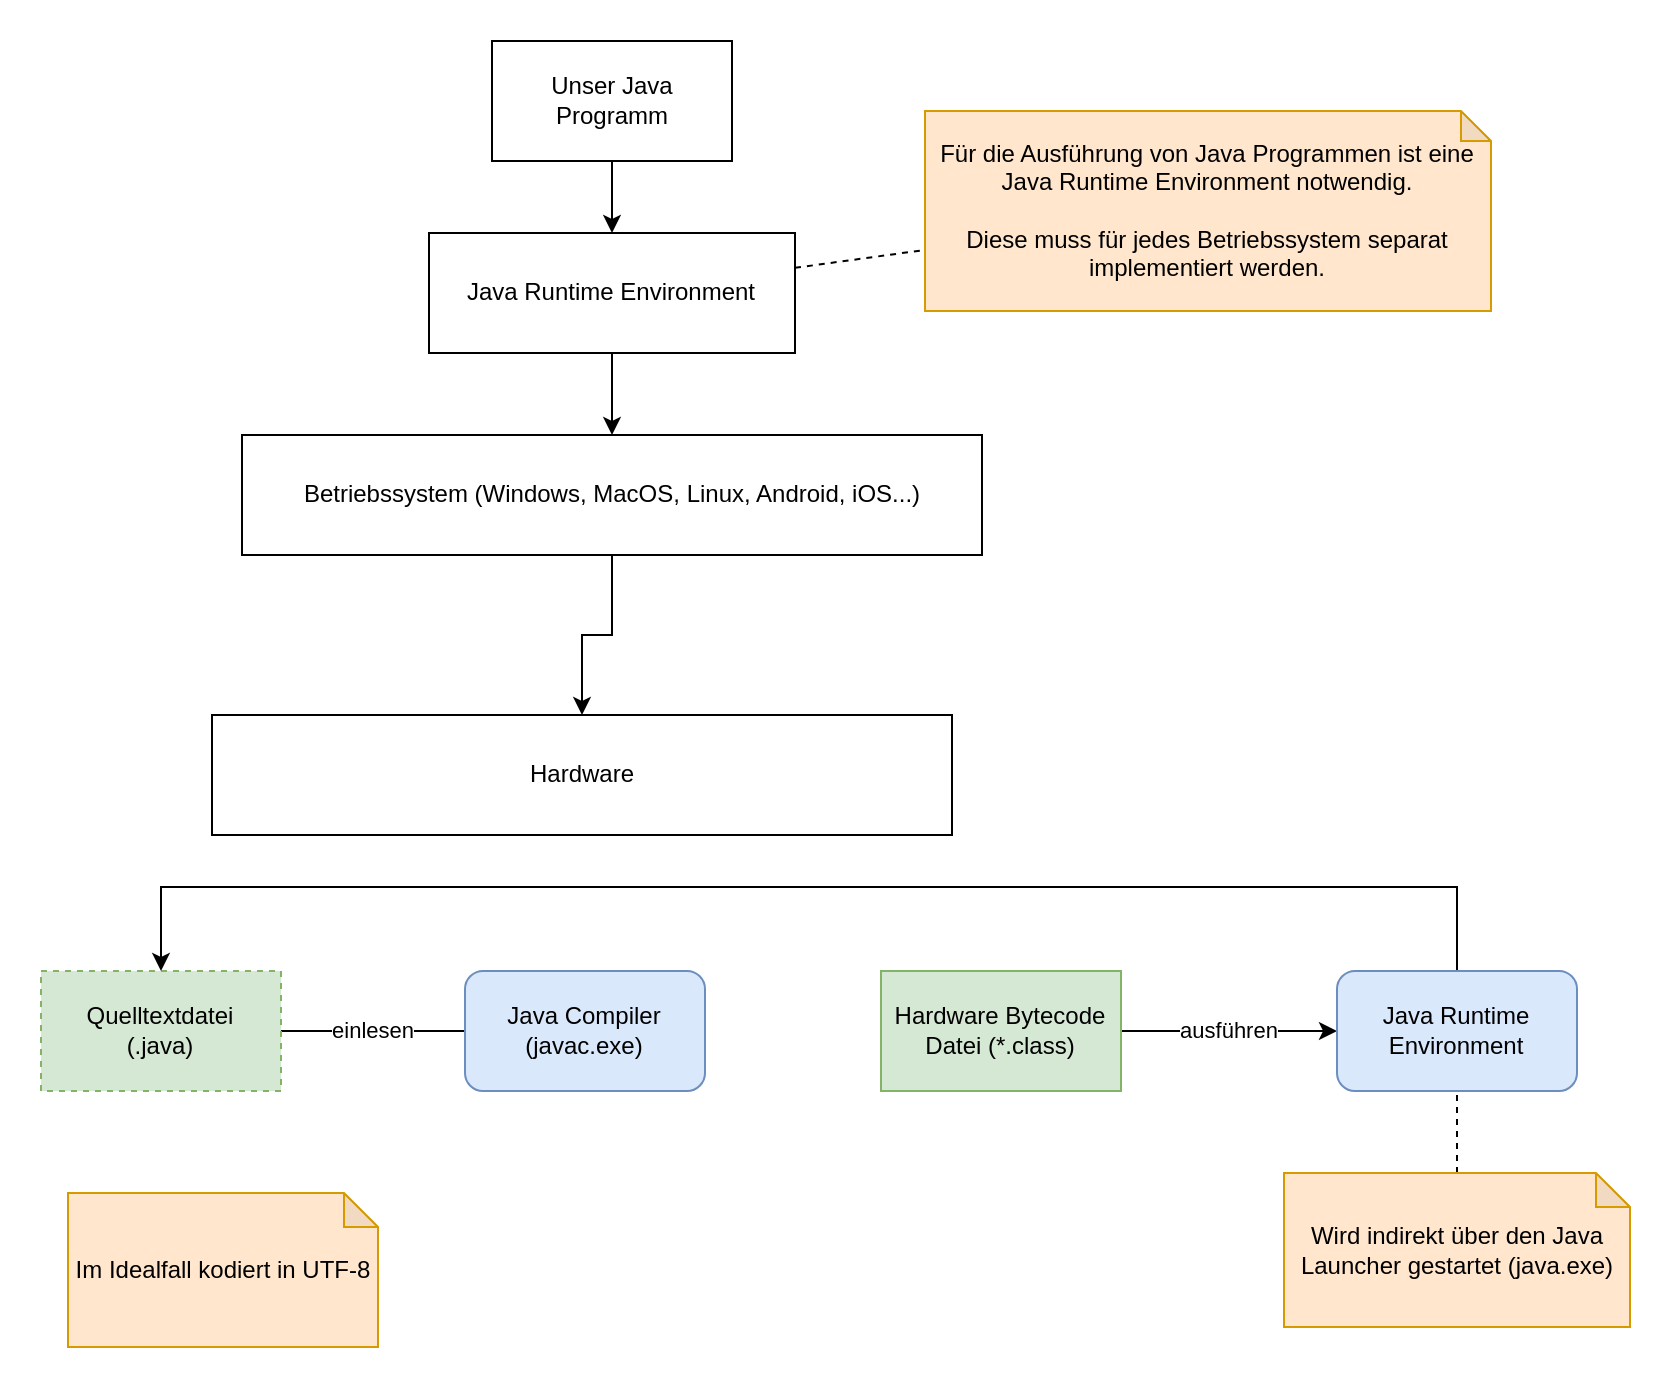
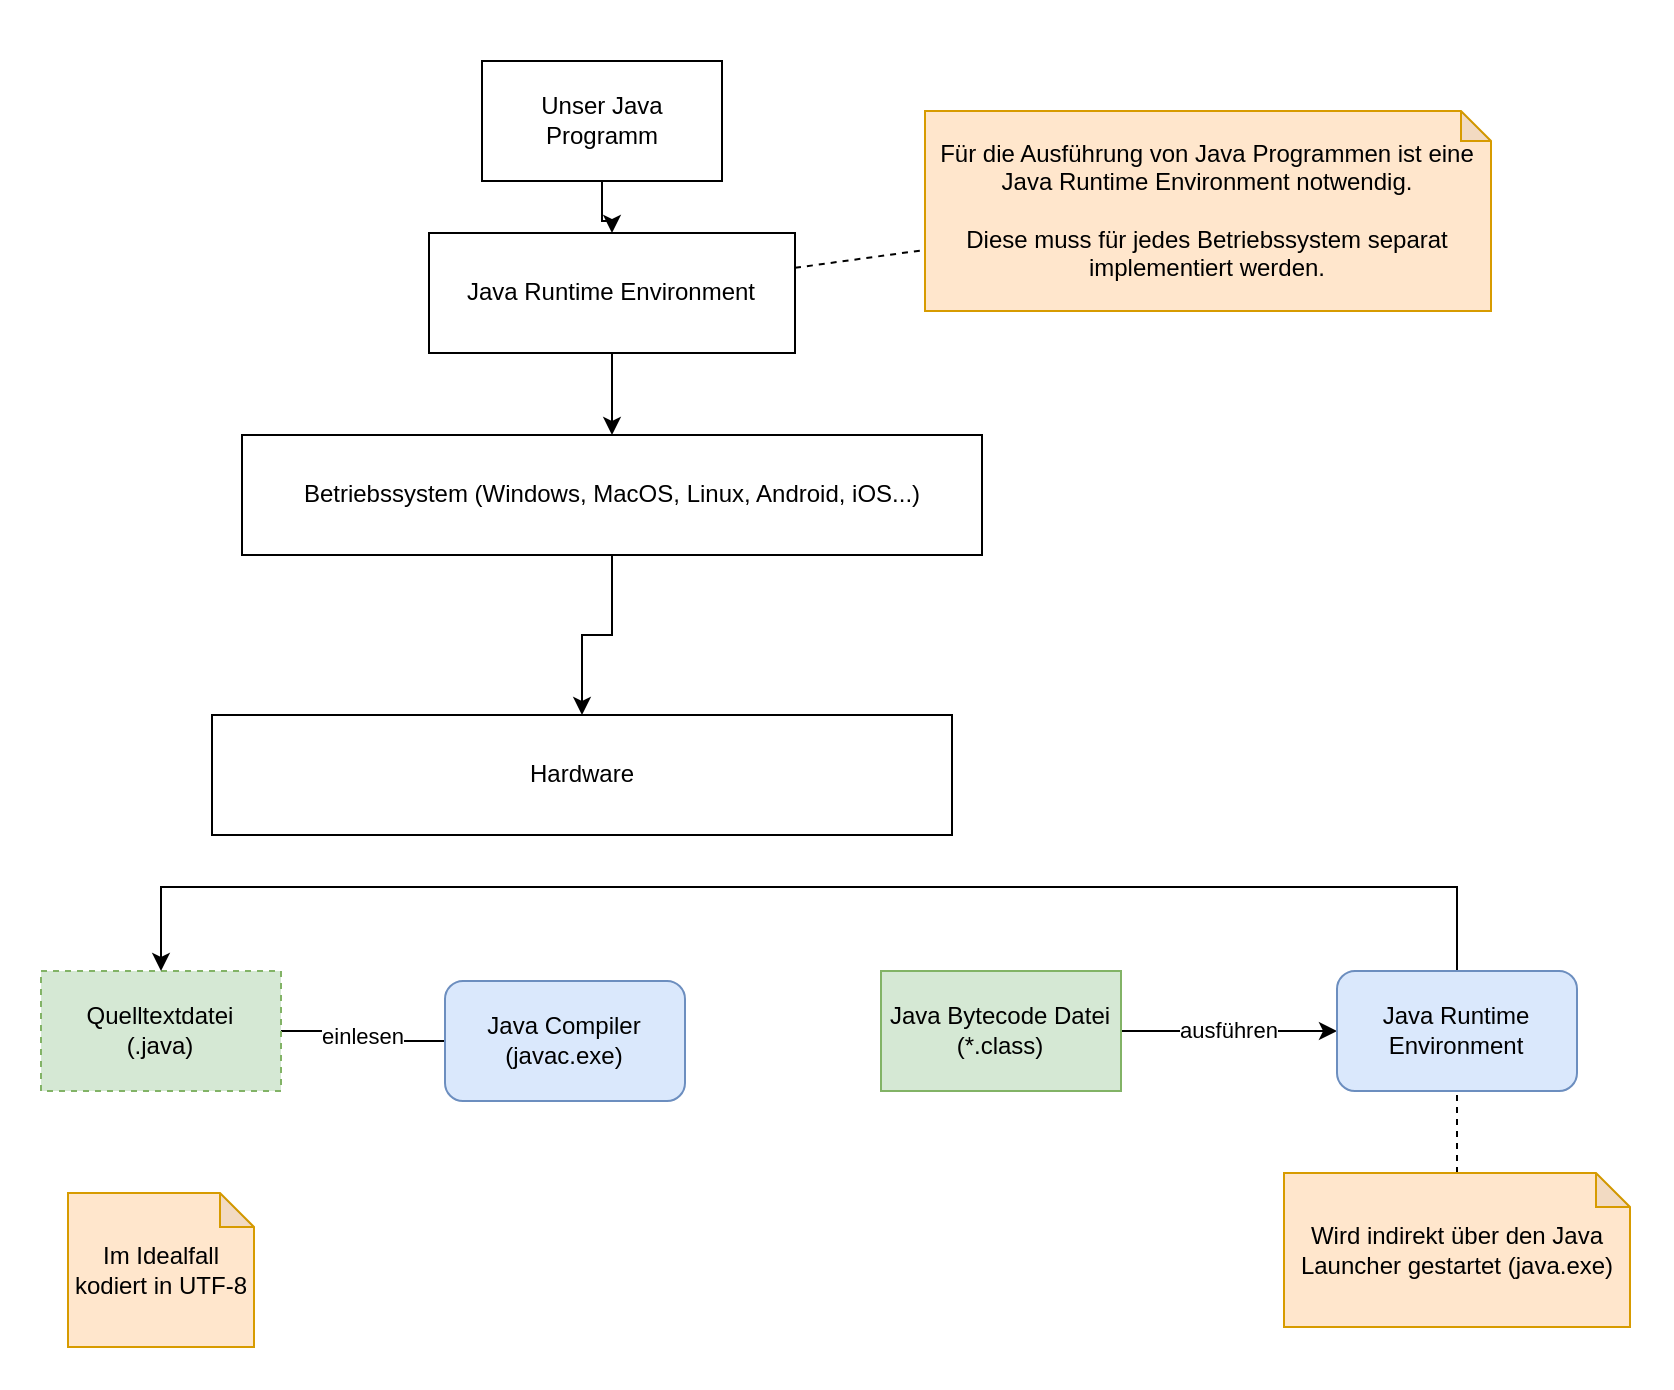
(612, 101) -> (602, 121)
(585, 1031) -> (565, 1041)
(1001, 1031) -> (1001, 1031)
(223, 1270) -> (161, 1270)
